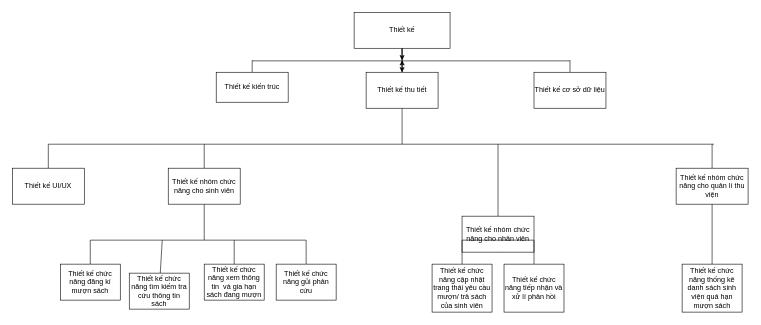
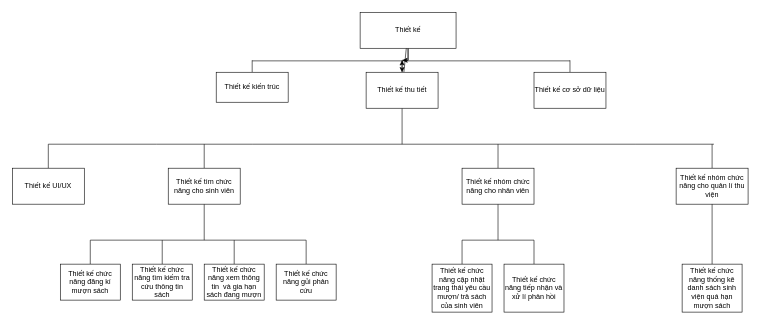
(402, 30) -> (408, 30)
(204, 186) -> (204, 186)
(498, 234) -> (498, 186)
(159, 291) -> (162, 282)
